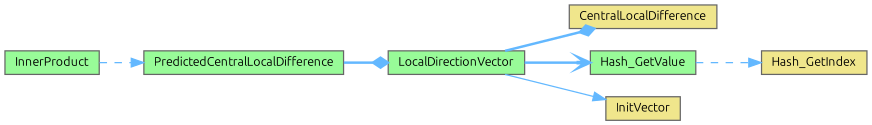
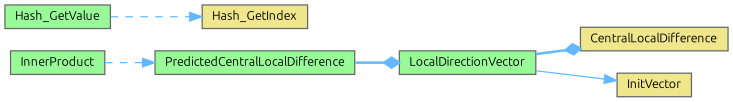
(551, 63) -> none
